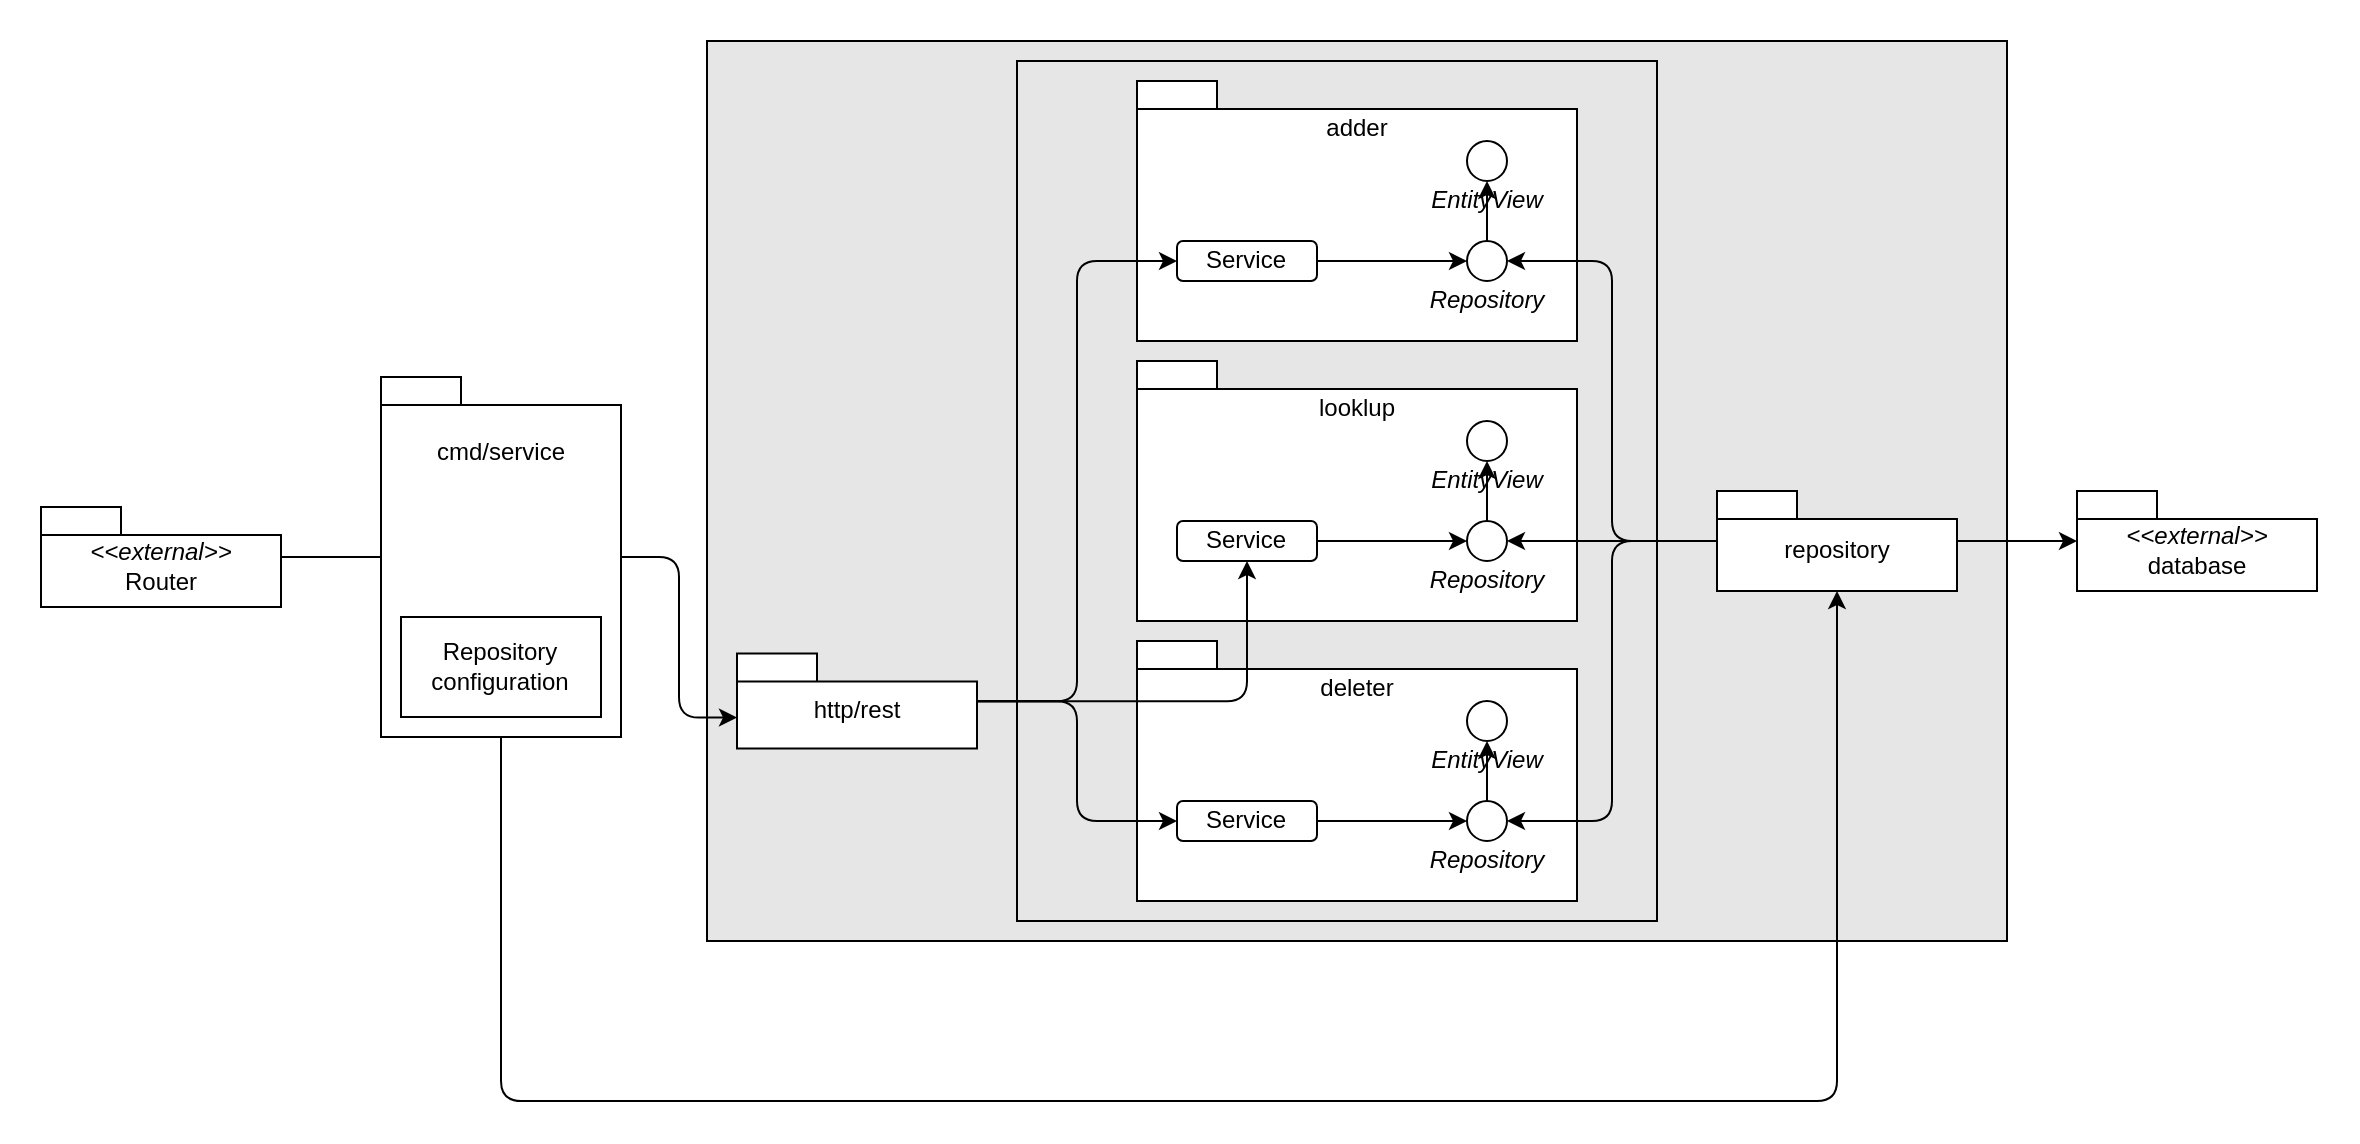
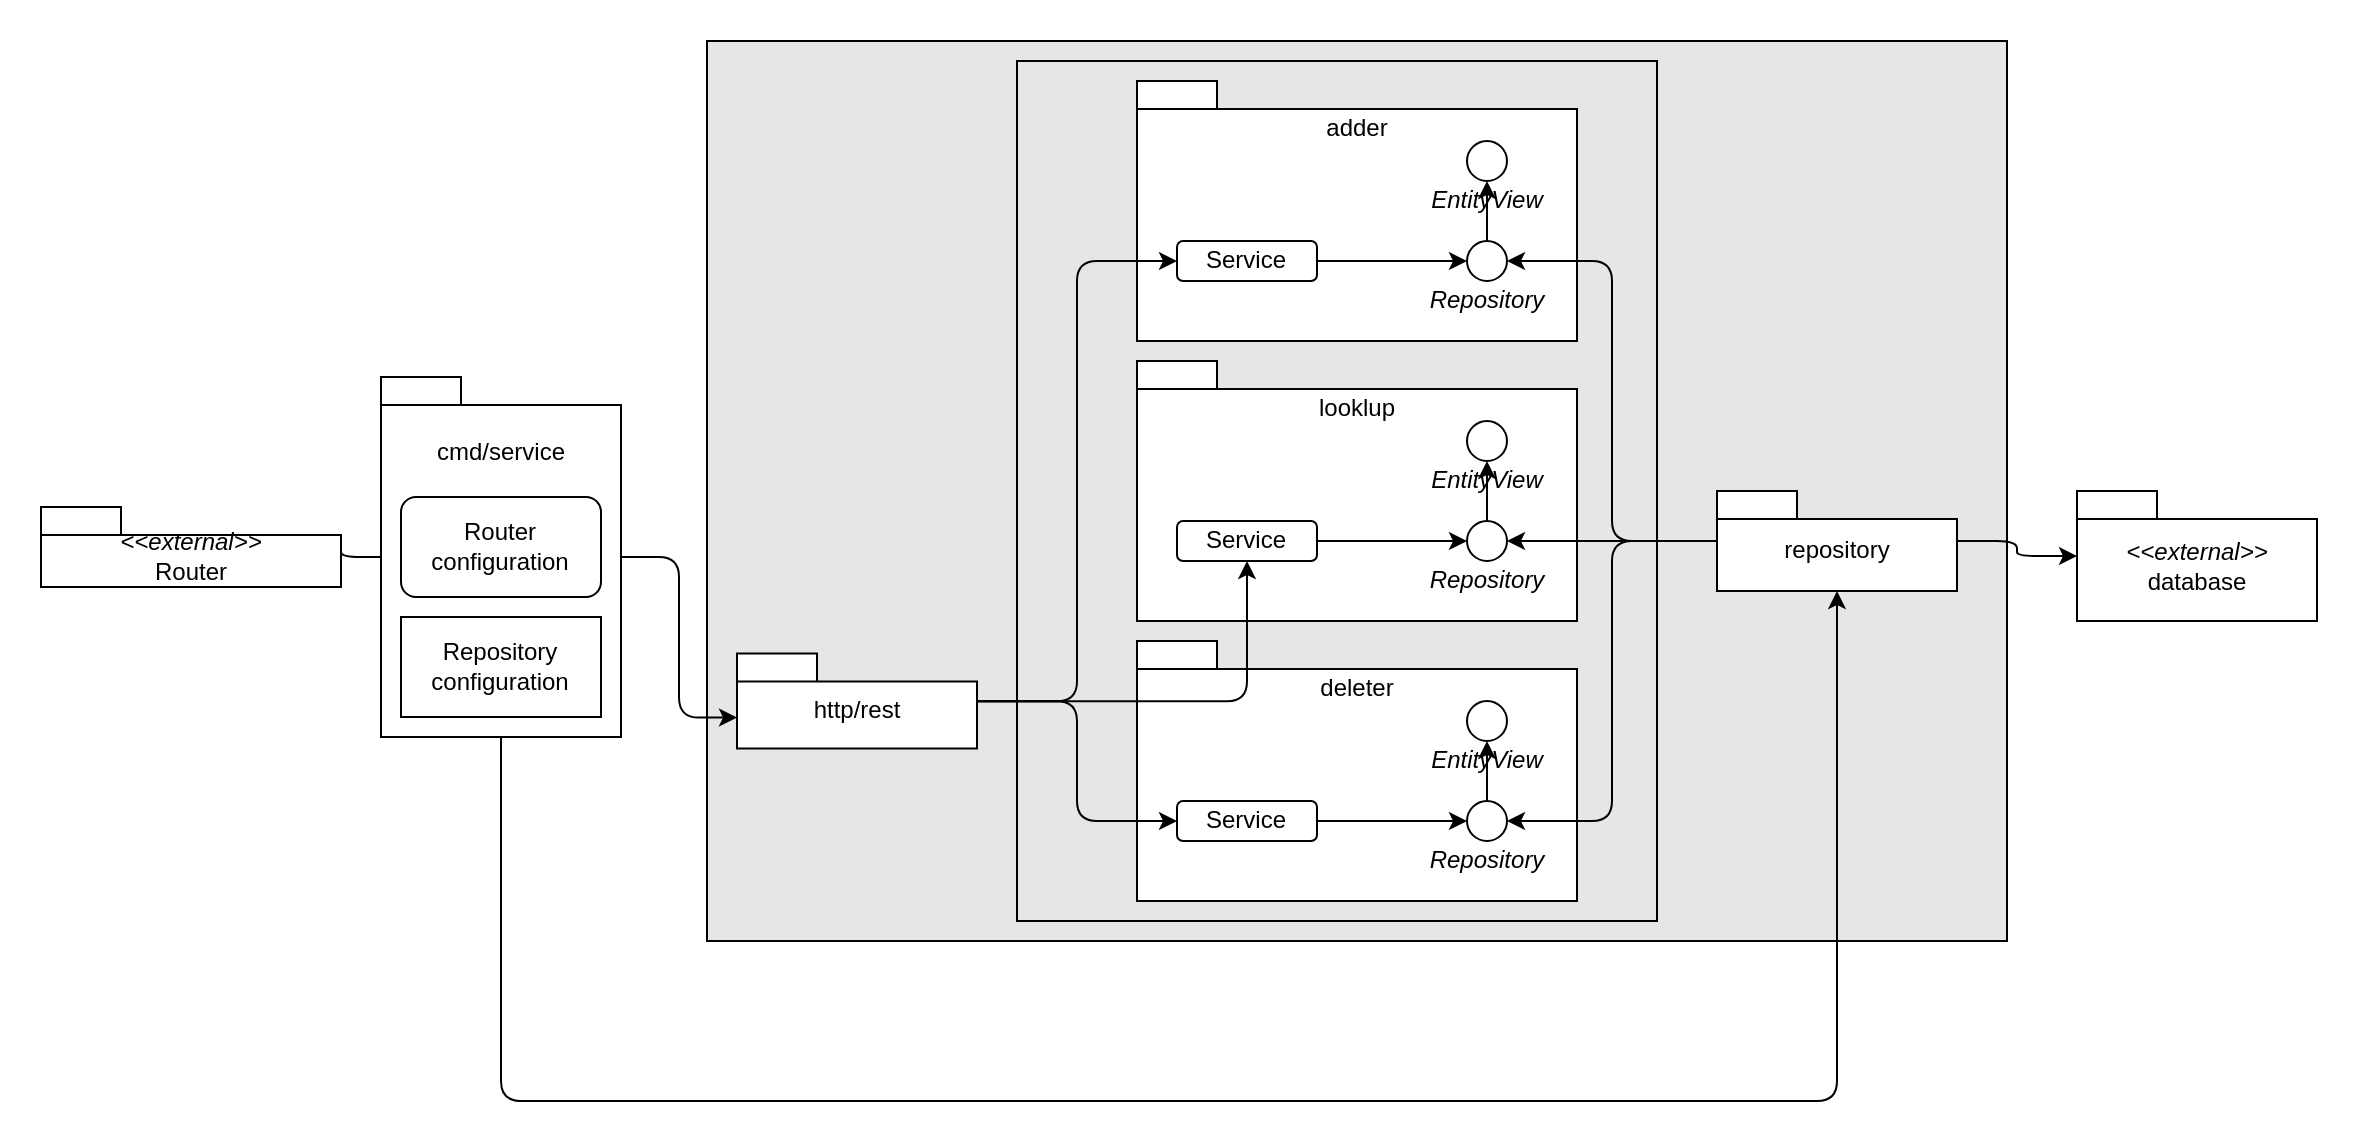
(2197, 541) -> (2197, 556)
none -> (501, 547)
(161, 557) -> (191, 547)
